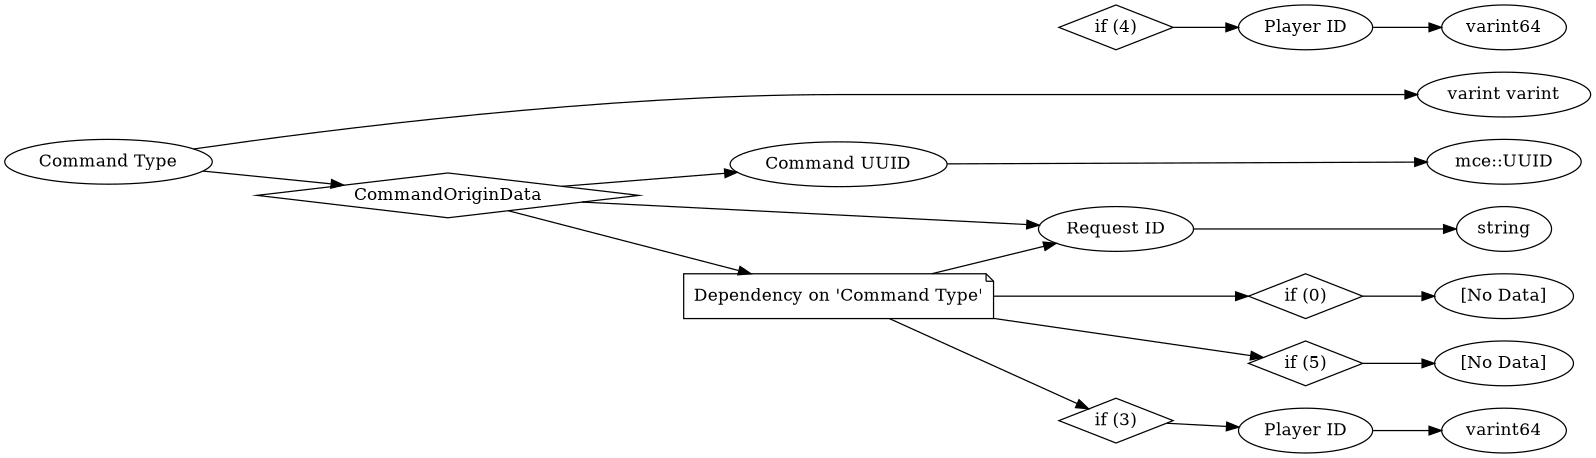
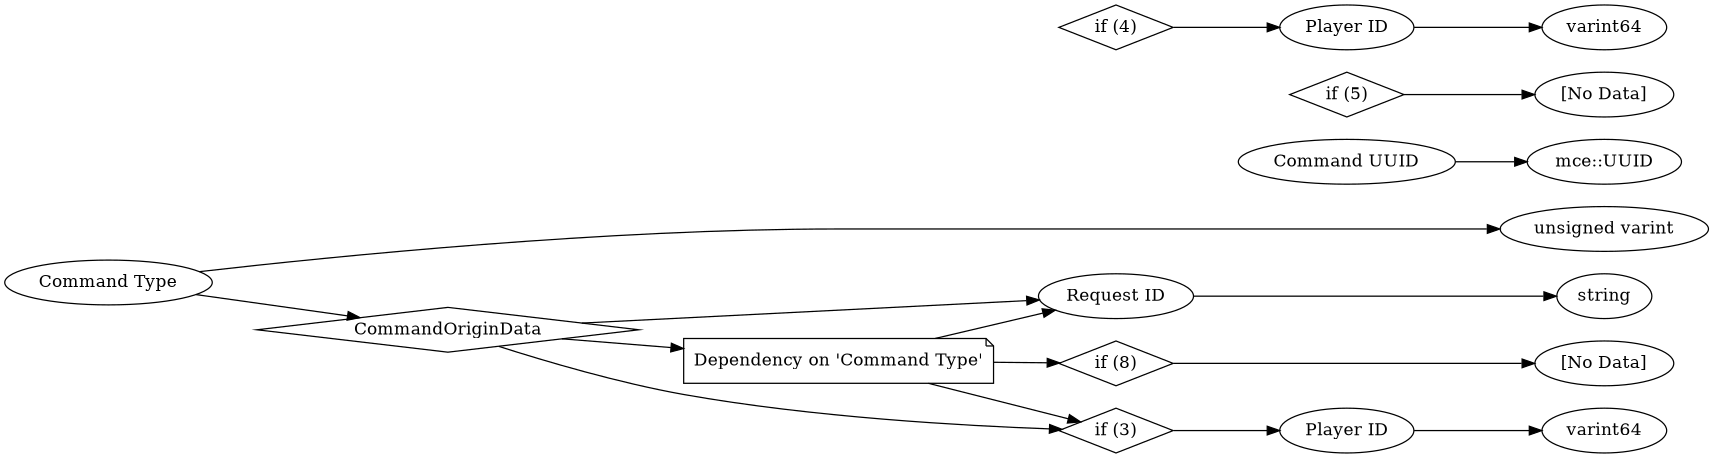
(1504, 95) -> (1604, 229)
(643, 180) -> (771, 407)
(1306, 296) -> (1116, 363)
(1122, 337) -> none
